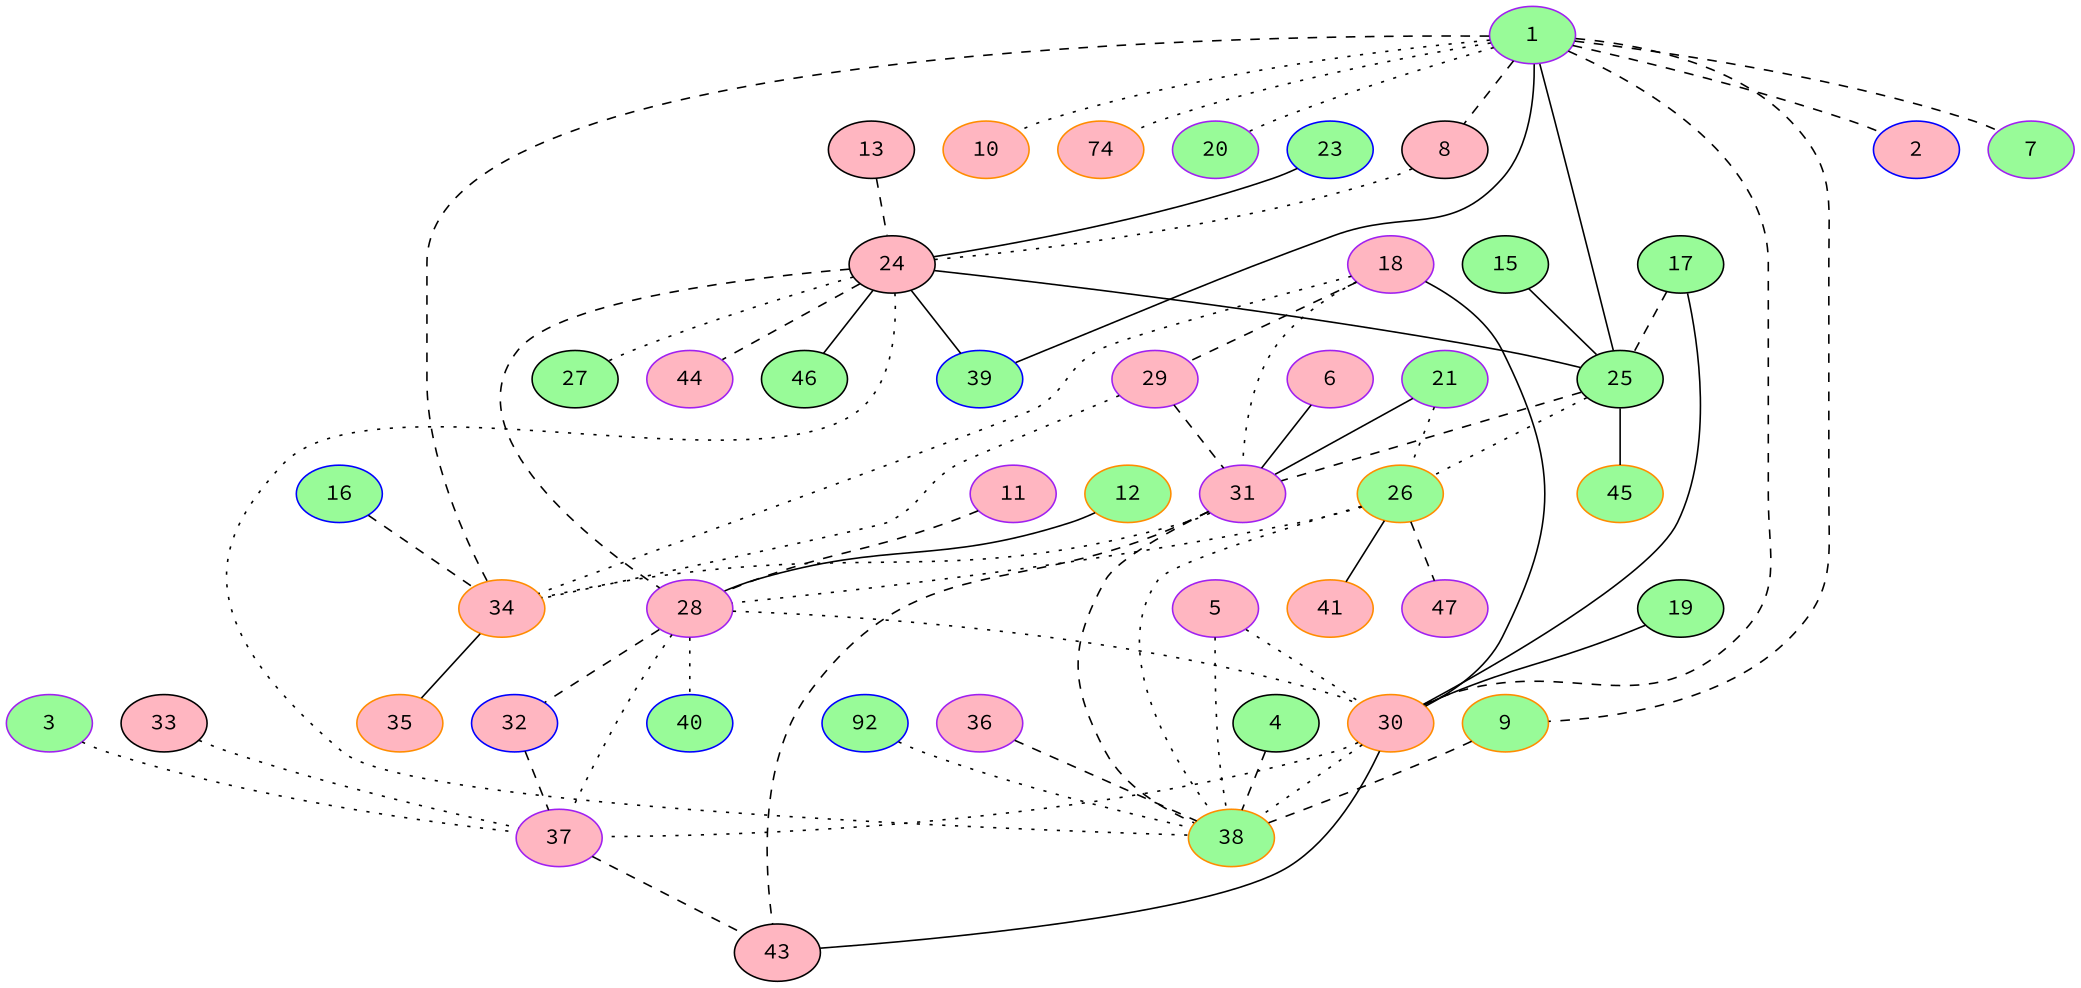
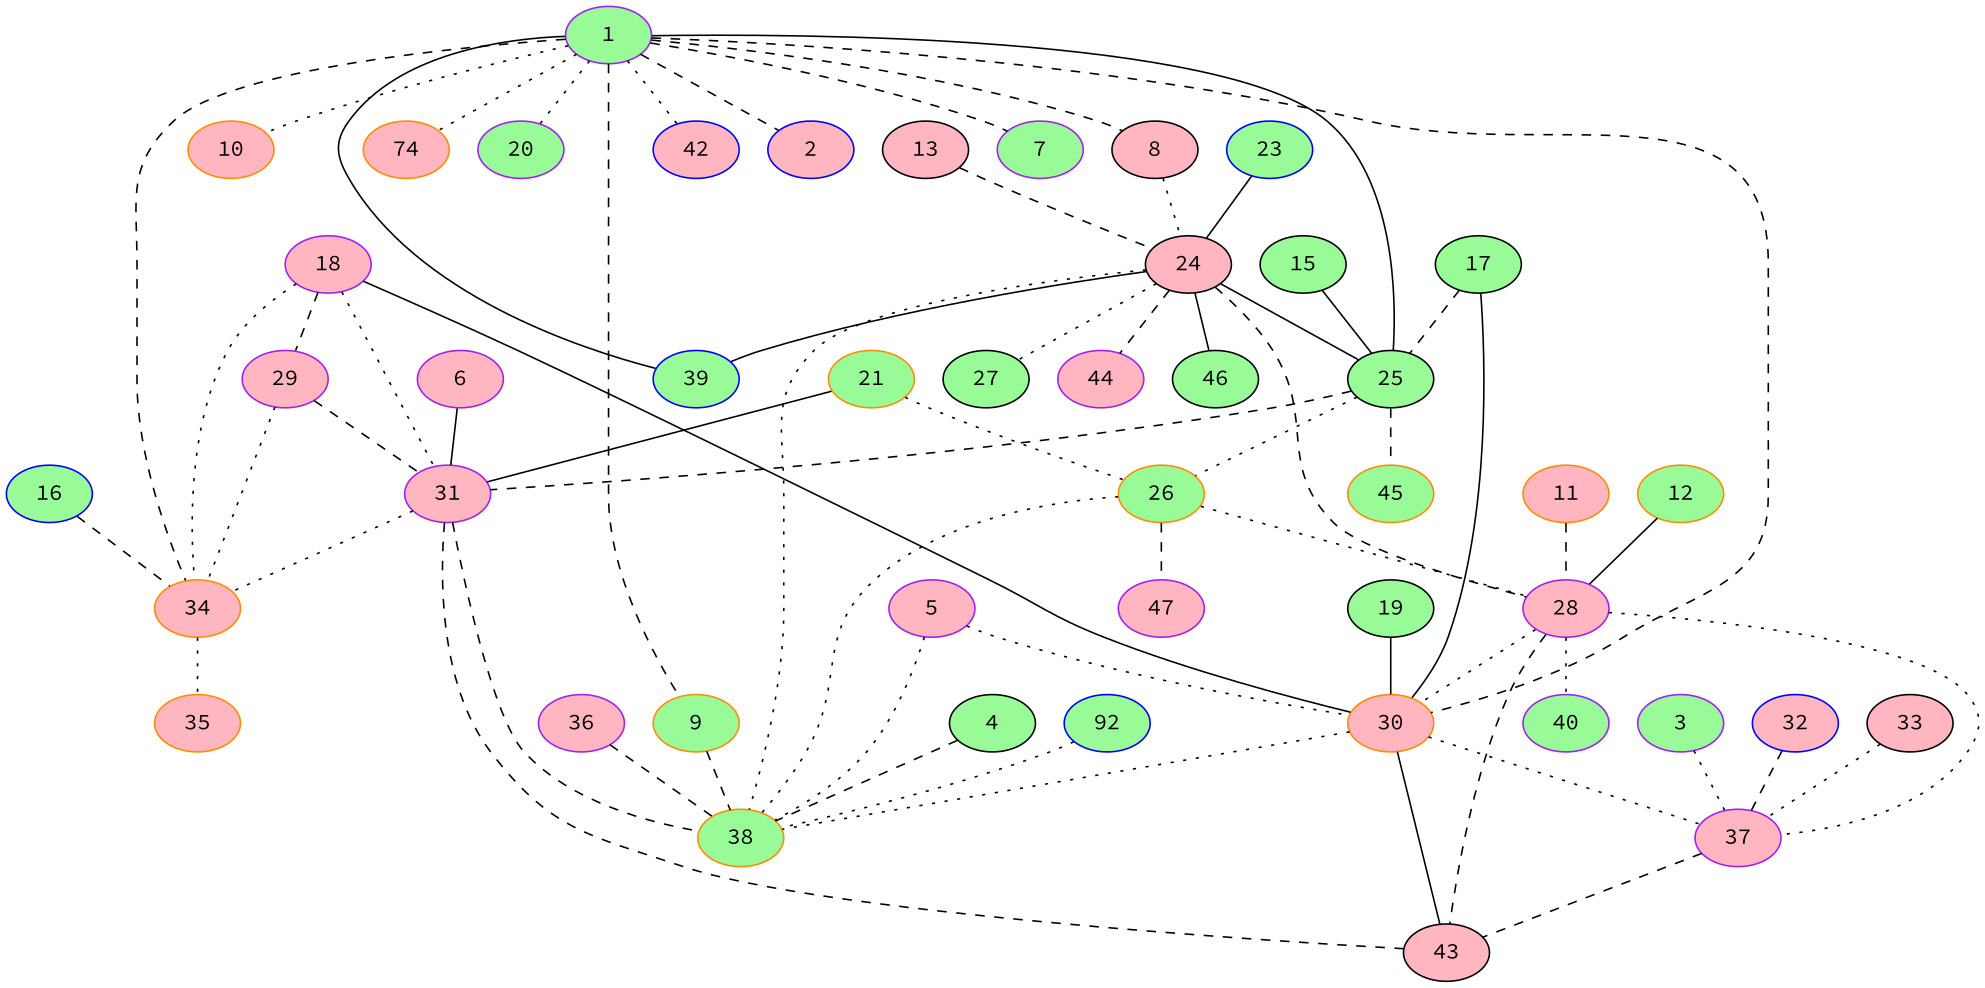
none -> (696, 150)
(1445, 379) -> (871, 379)
(1620, 437) -> (1391, 437)
(1013, 494) -> (1566, 494)
(1330, 609) -> none
(451, 666) -> (198, 666)
(602, 666) -> (1481, 773)
(690, 723) -> (1566, 723)
